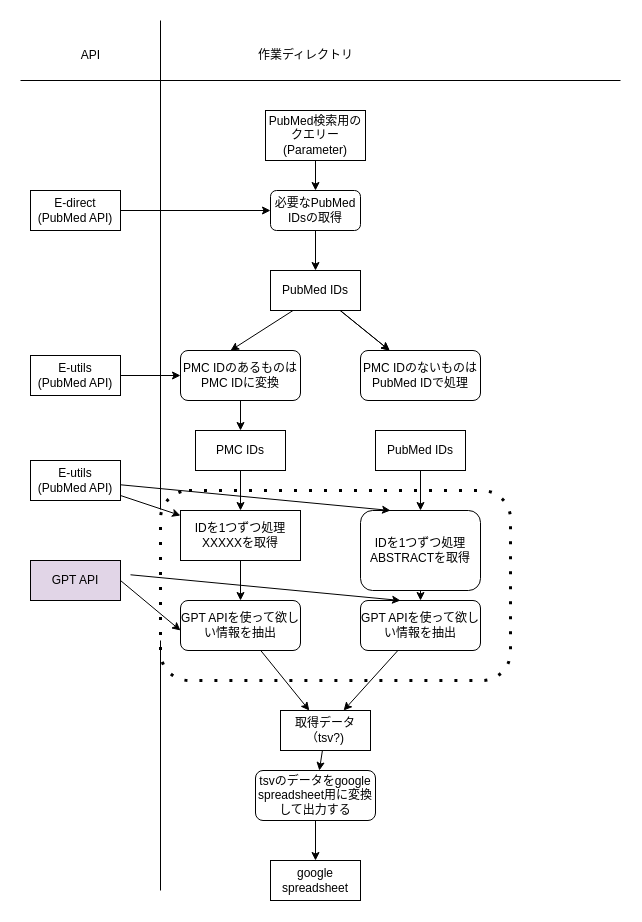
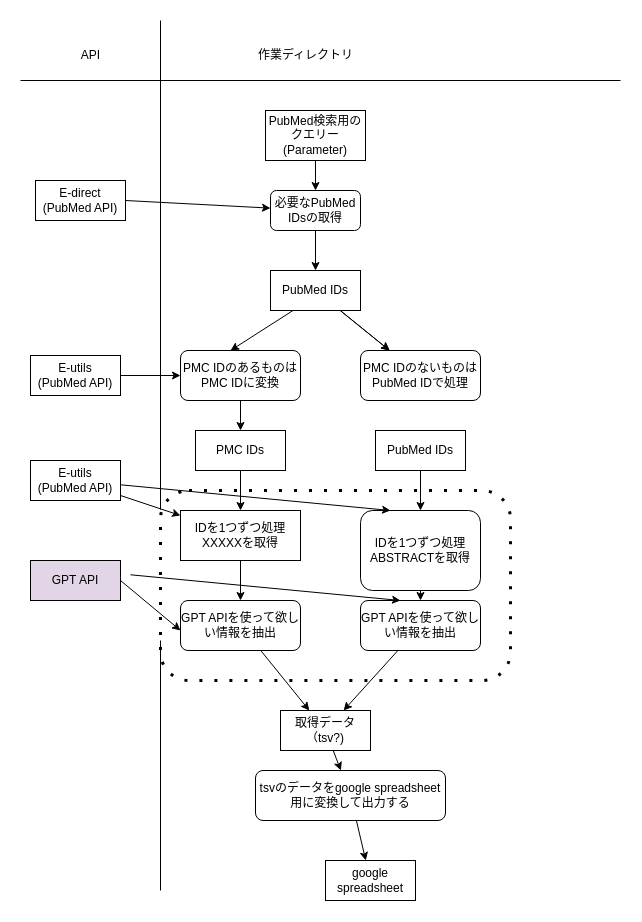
(76, 211) -> (81, 201)
(316, 796) -> (351, 796)
(316, 881) -> (371, 881)
